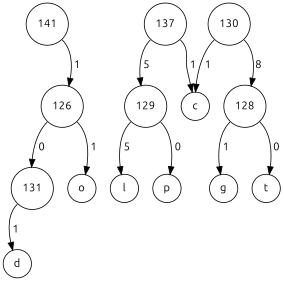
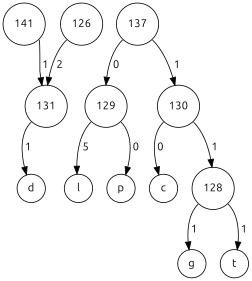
(71, 58) -> (40, 59)
(186, 61) -> (165, 58)
(146, 65) -> (115, 65)
(207, 65) -> (160, 147)
(258, 65) -> (214, 147)
(41, 147) -> (59, 65)
(276, 147) -> (243, 229)
(82, 188) -> none
